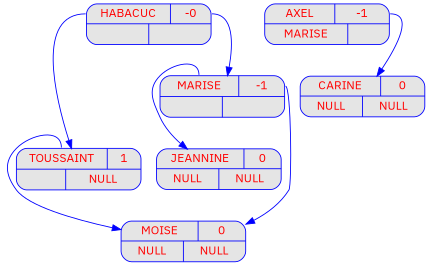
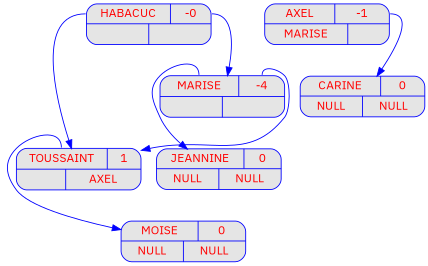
(262, 86) -> (262, 86)
(291, 161) -> (256, 140)
(103, 179) -> (103, 179)
